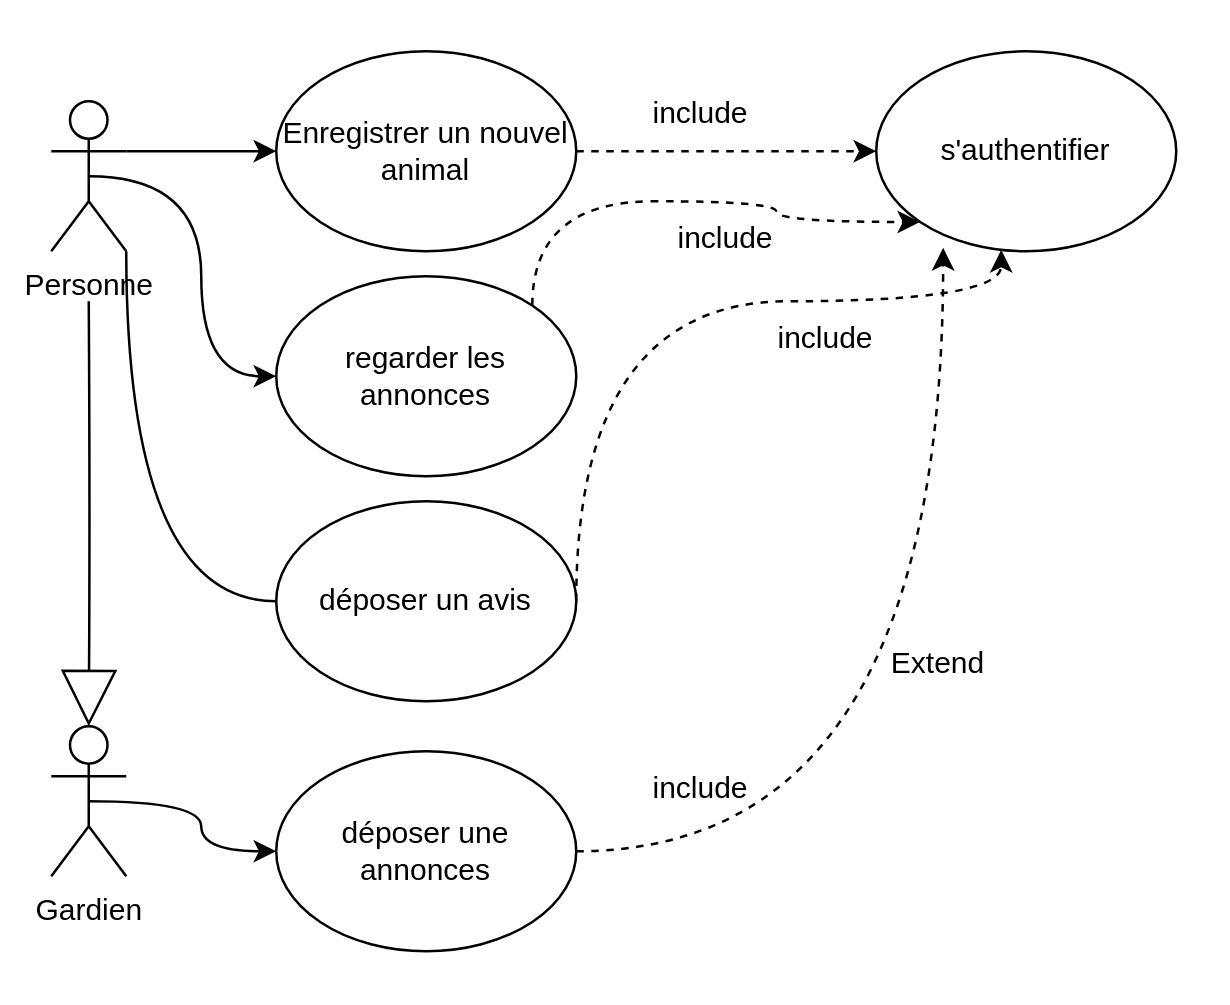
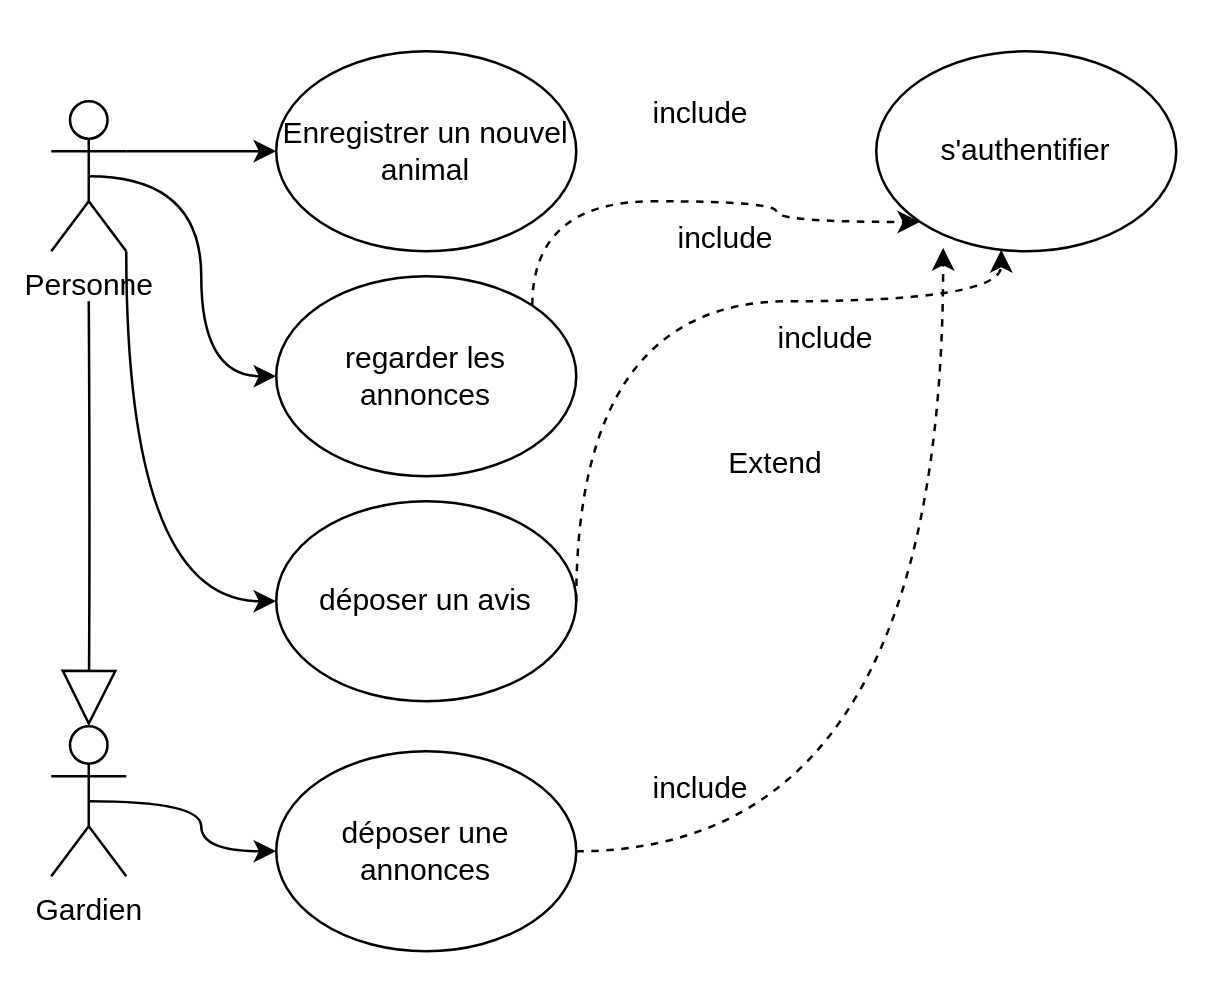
(718, 151) -> none
(162, 510) -> (158, 507)
(939, 664) -> (776, 464)
